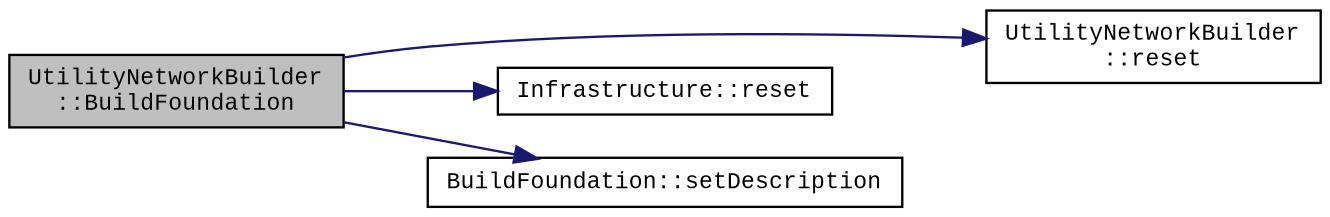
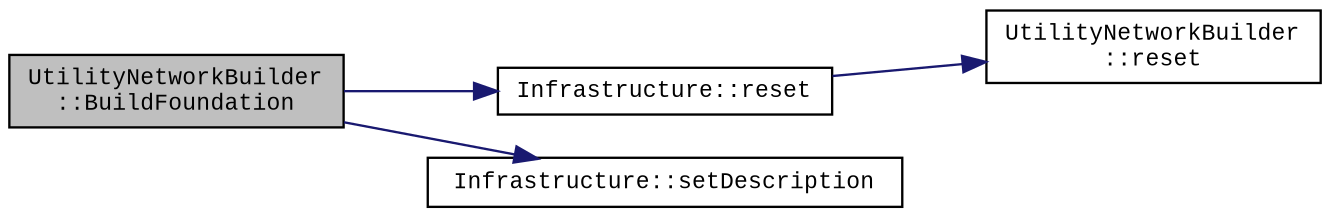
(653, 35) -> (897, 70)
(665, 182) -> (665, 182)
